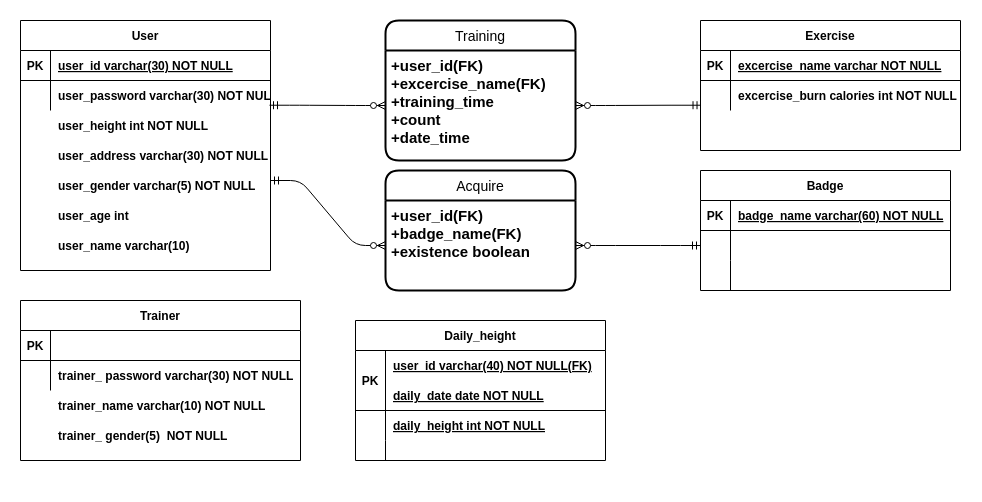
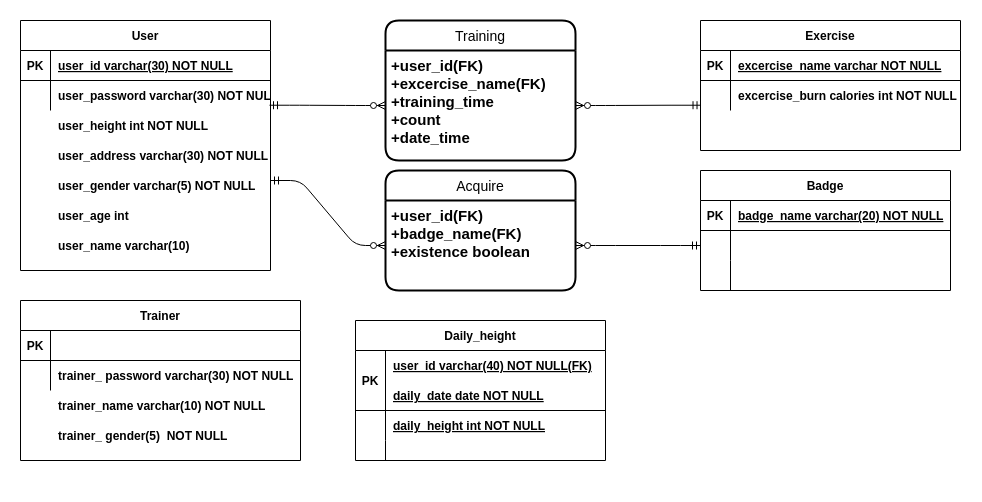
(837, 216) -> (837, 216)
